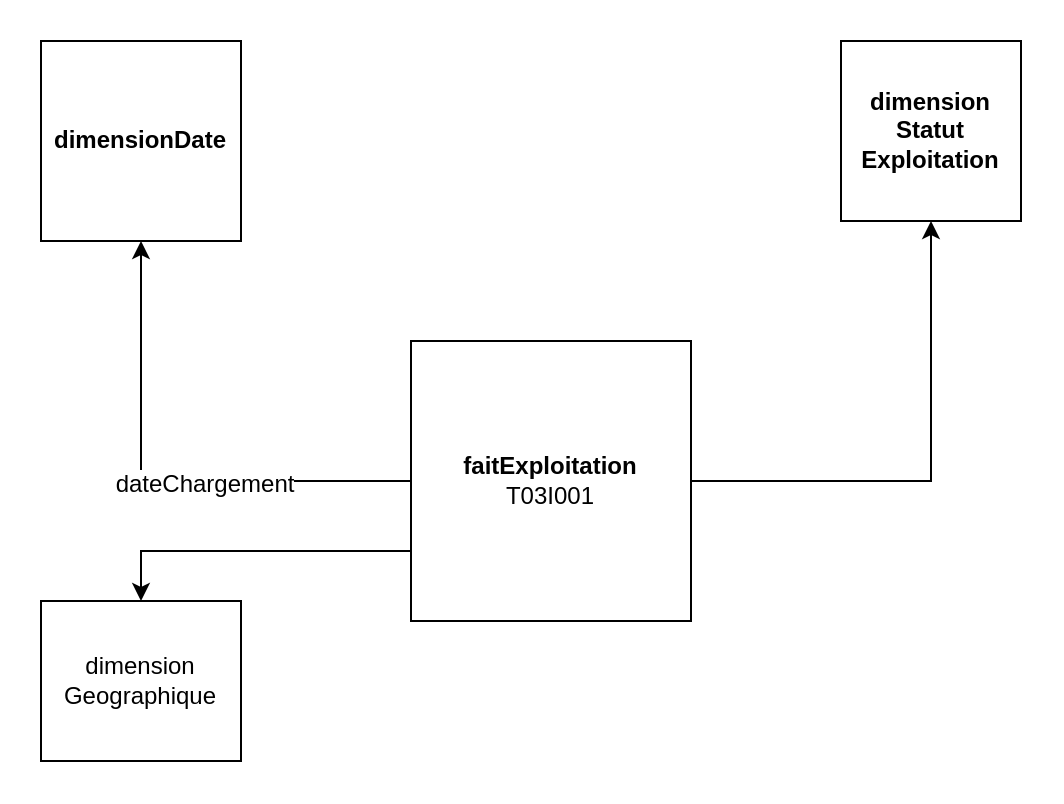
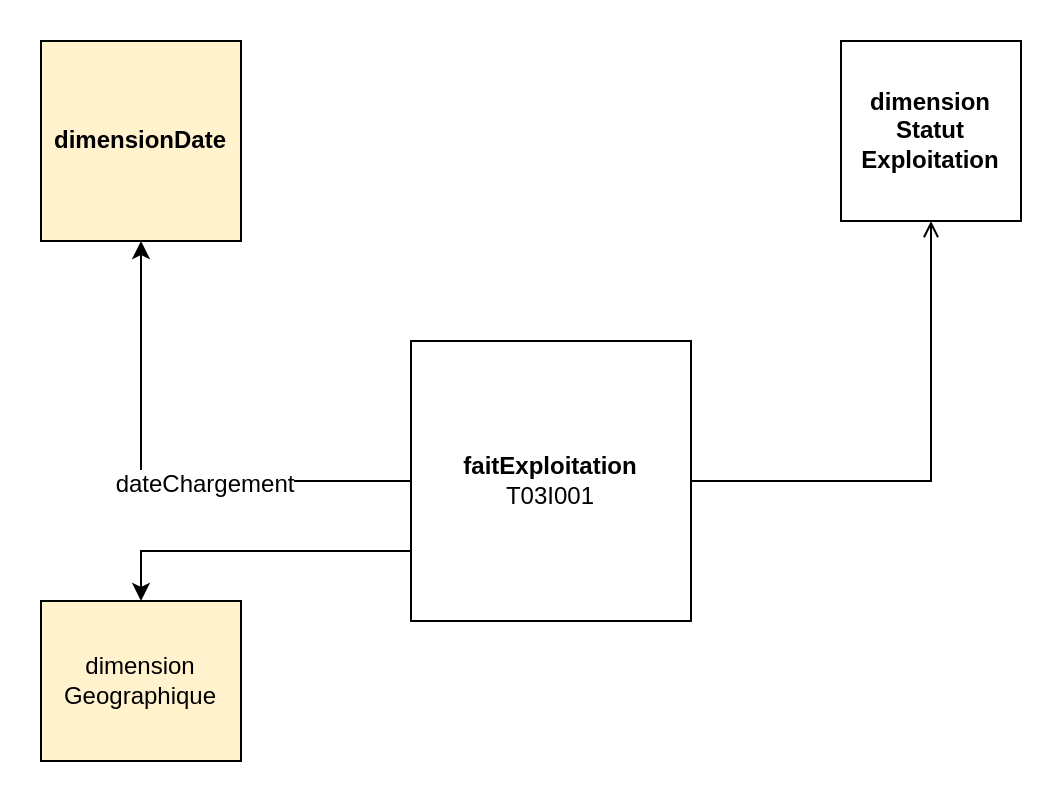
(141, 141) -> (141, 141)
(931, 236) -> (931, 232)
(141, 681) -> (141, 681)
